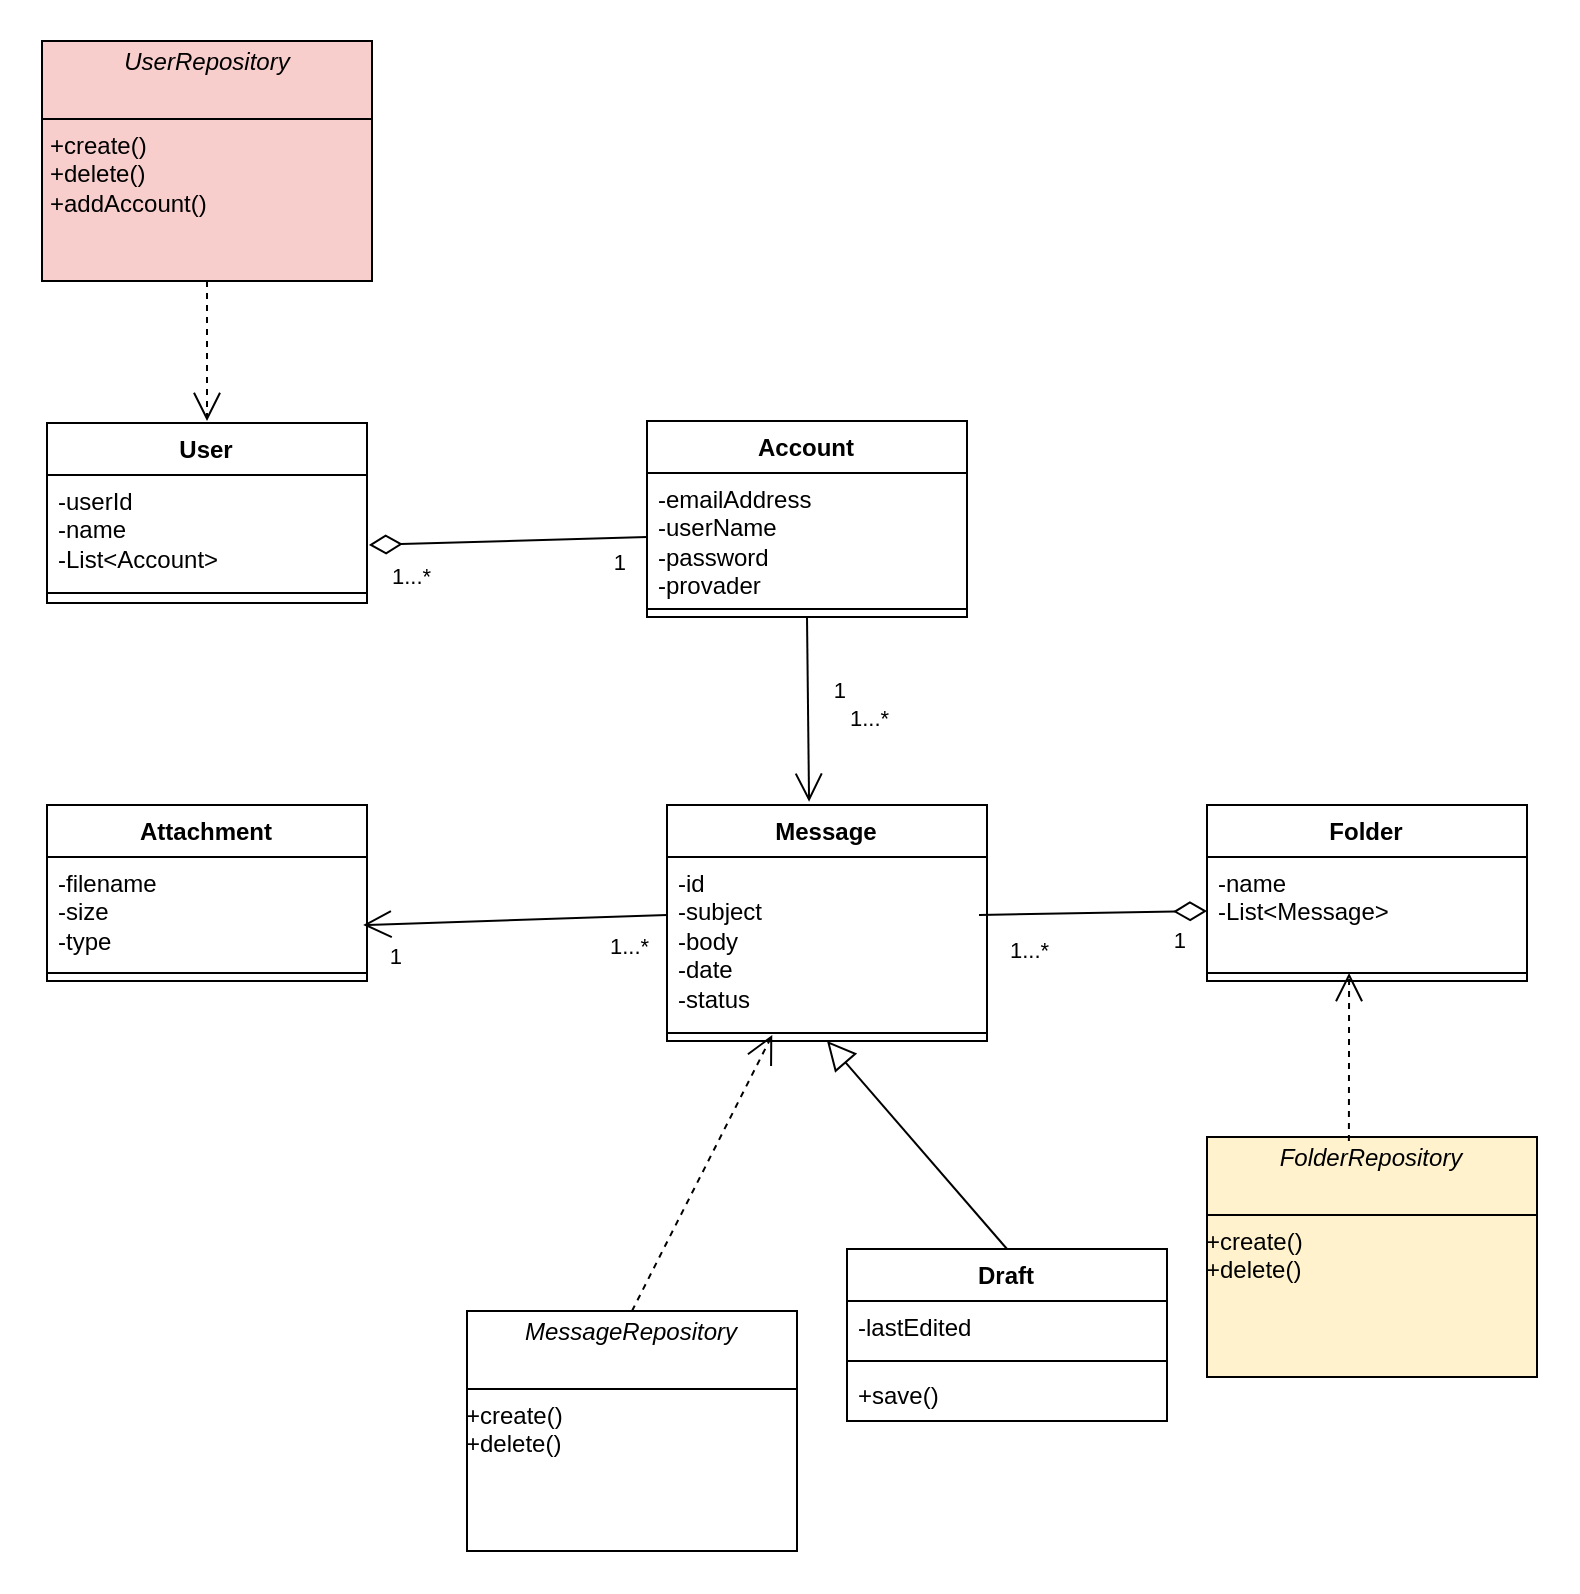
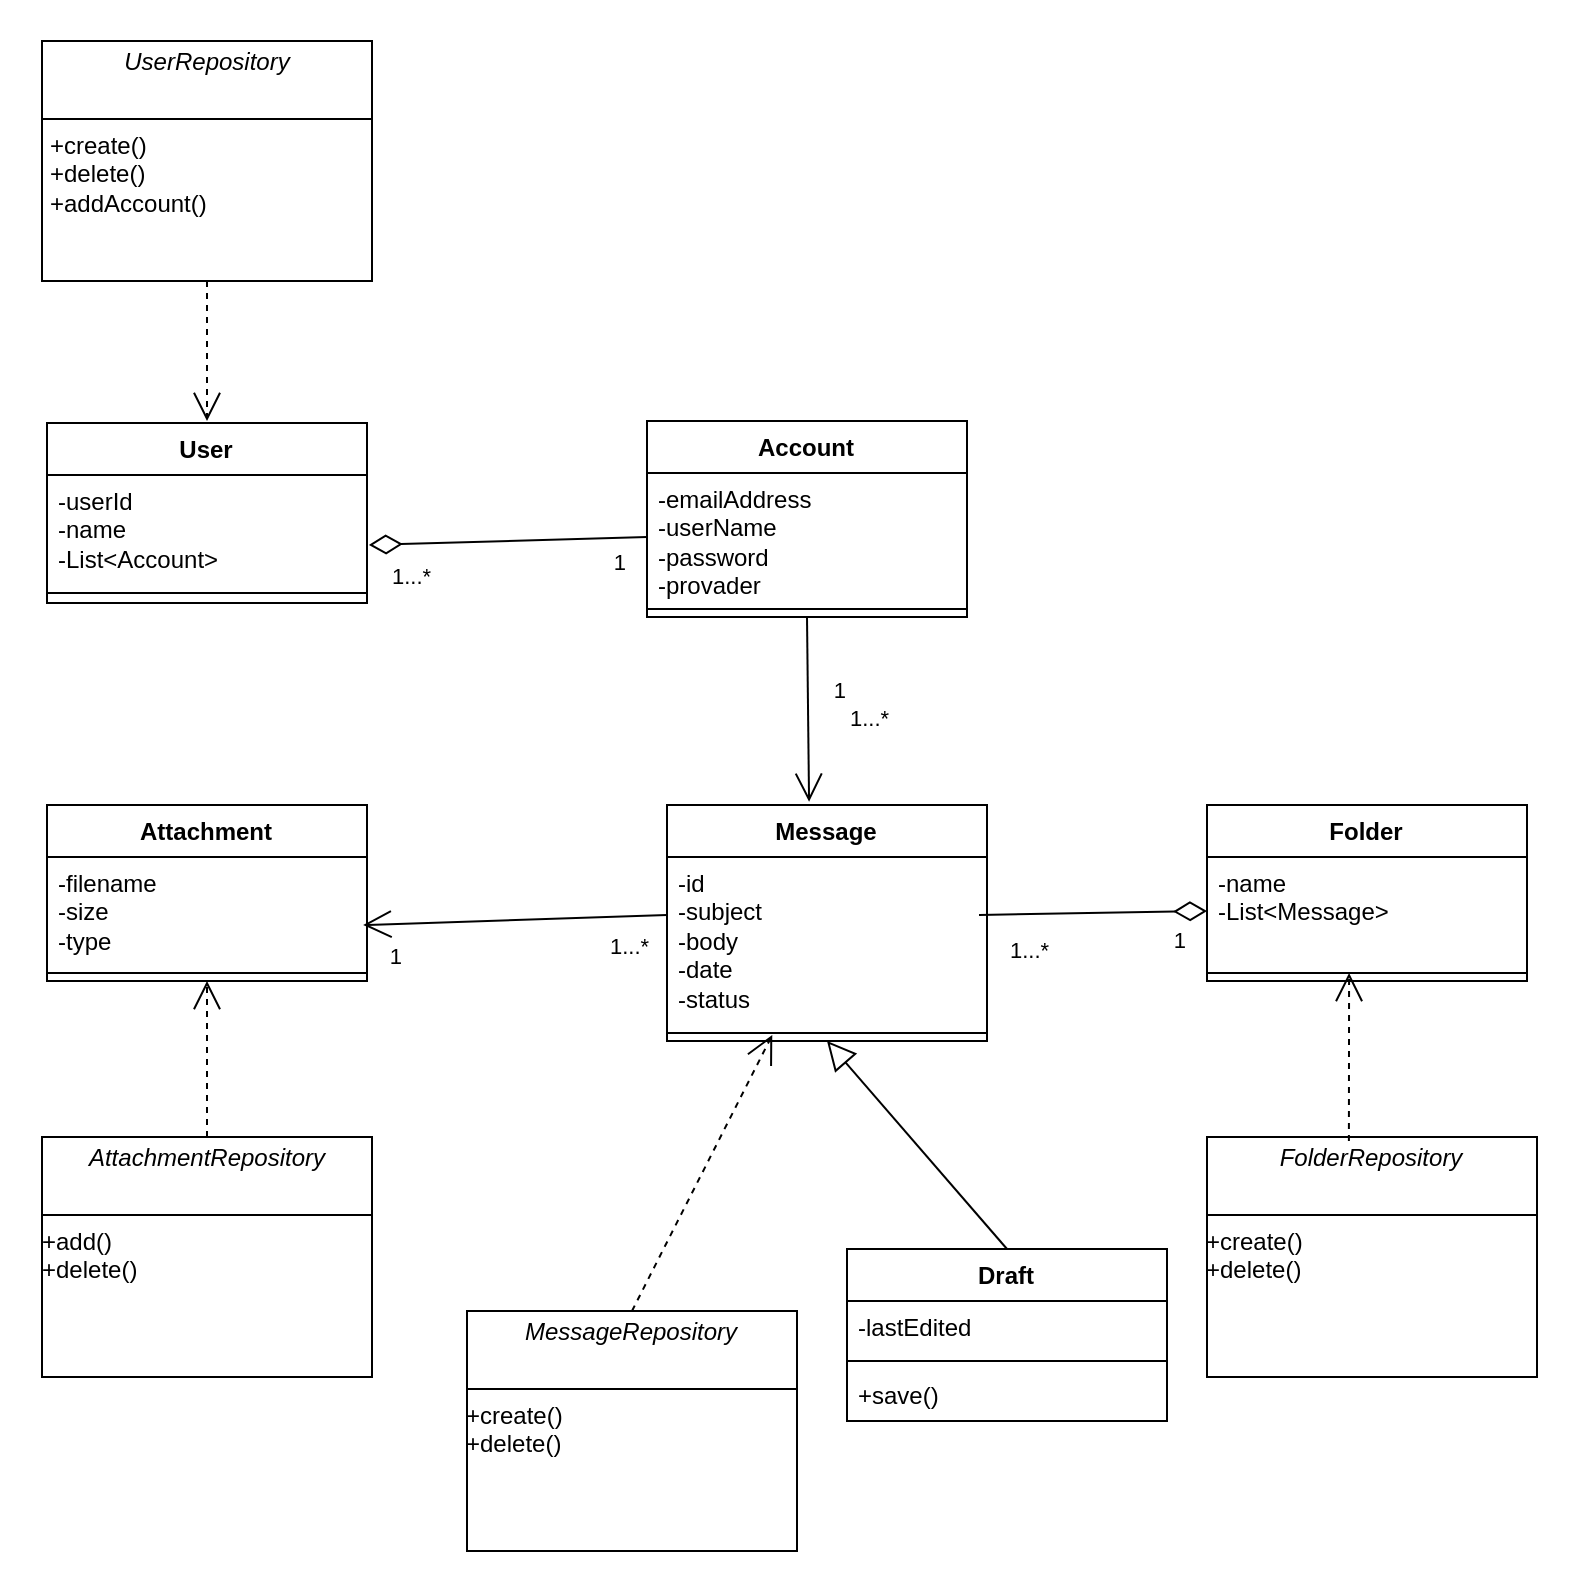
(207, 161) -> (207, 161)
none -> (207, 1062)
none -> (207, 1257)
(1372, 1257) -> (1372, 1257)
